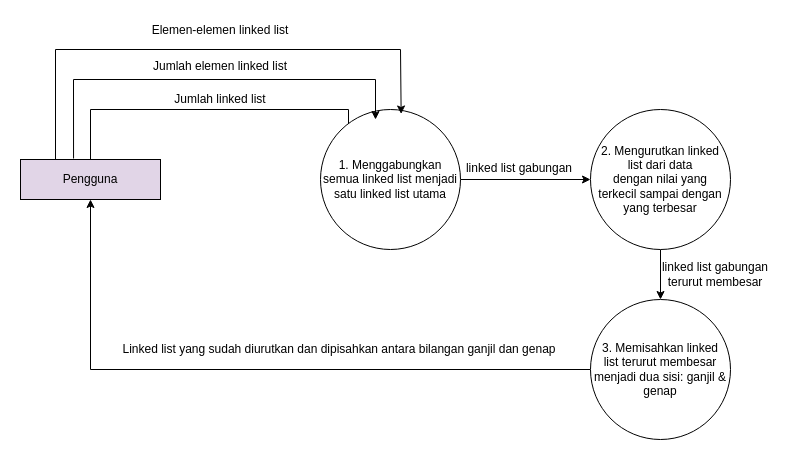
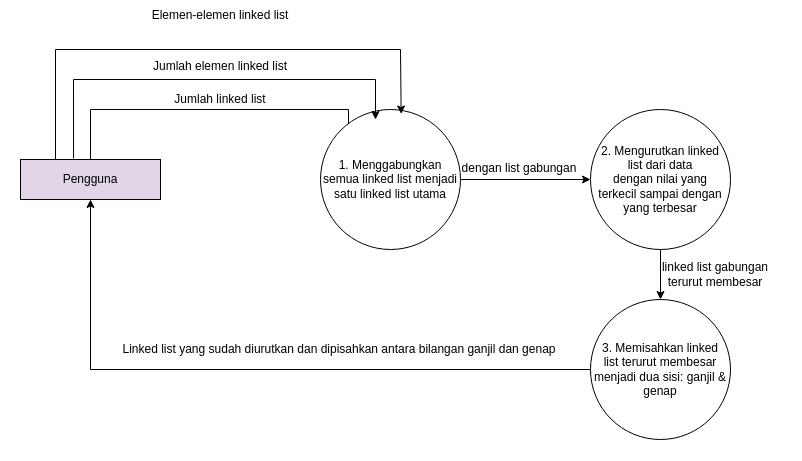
(221, 31) -> (221, 16)
(520, 169) -> (520, 169)
